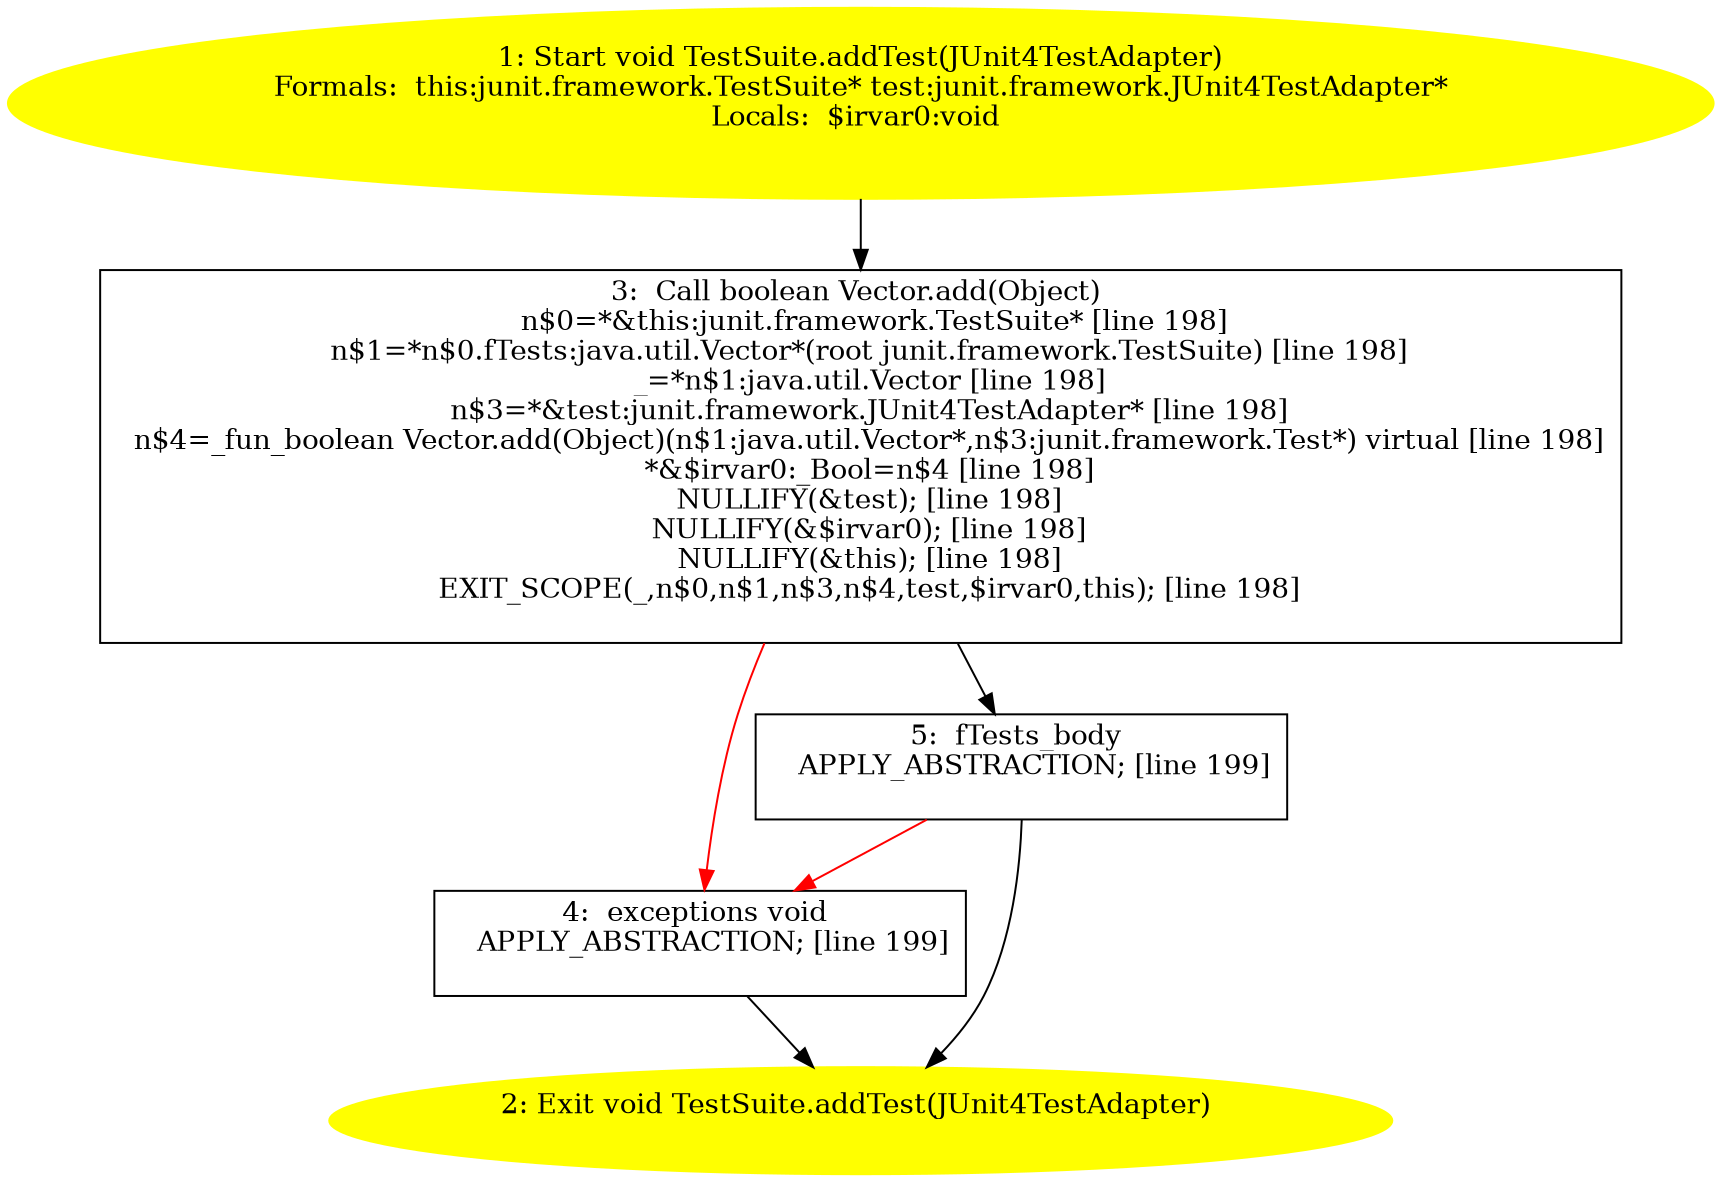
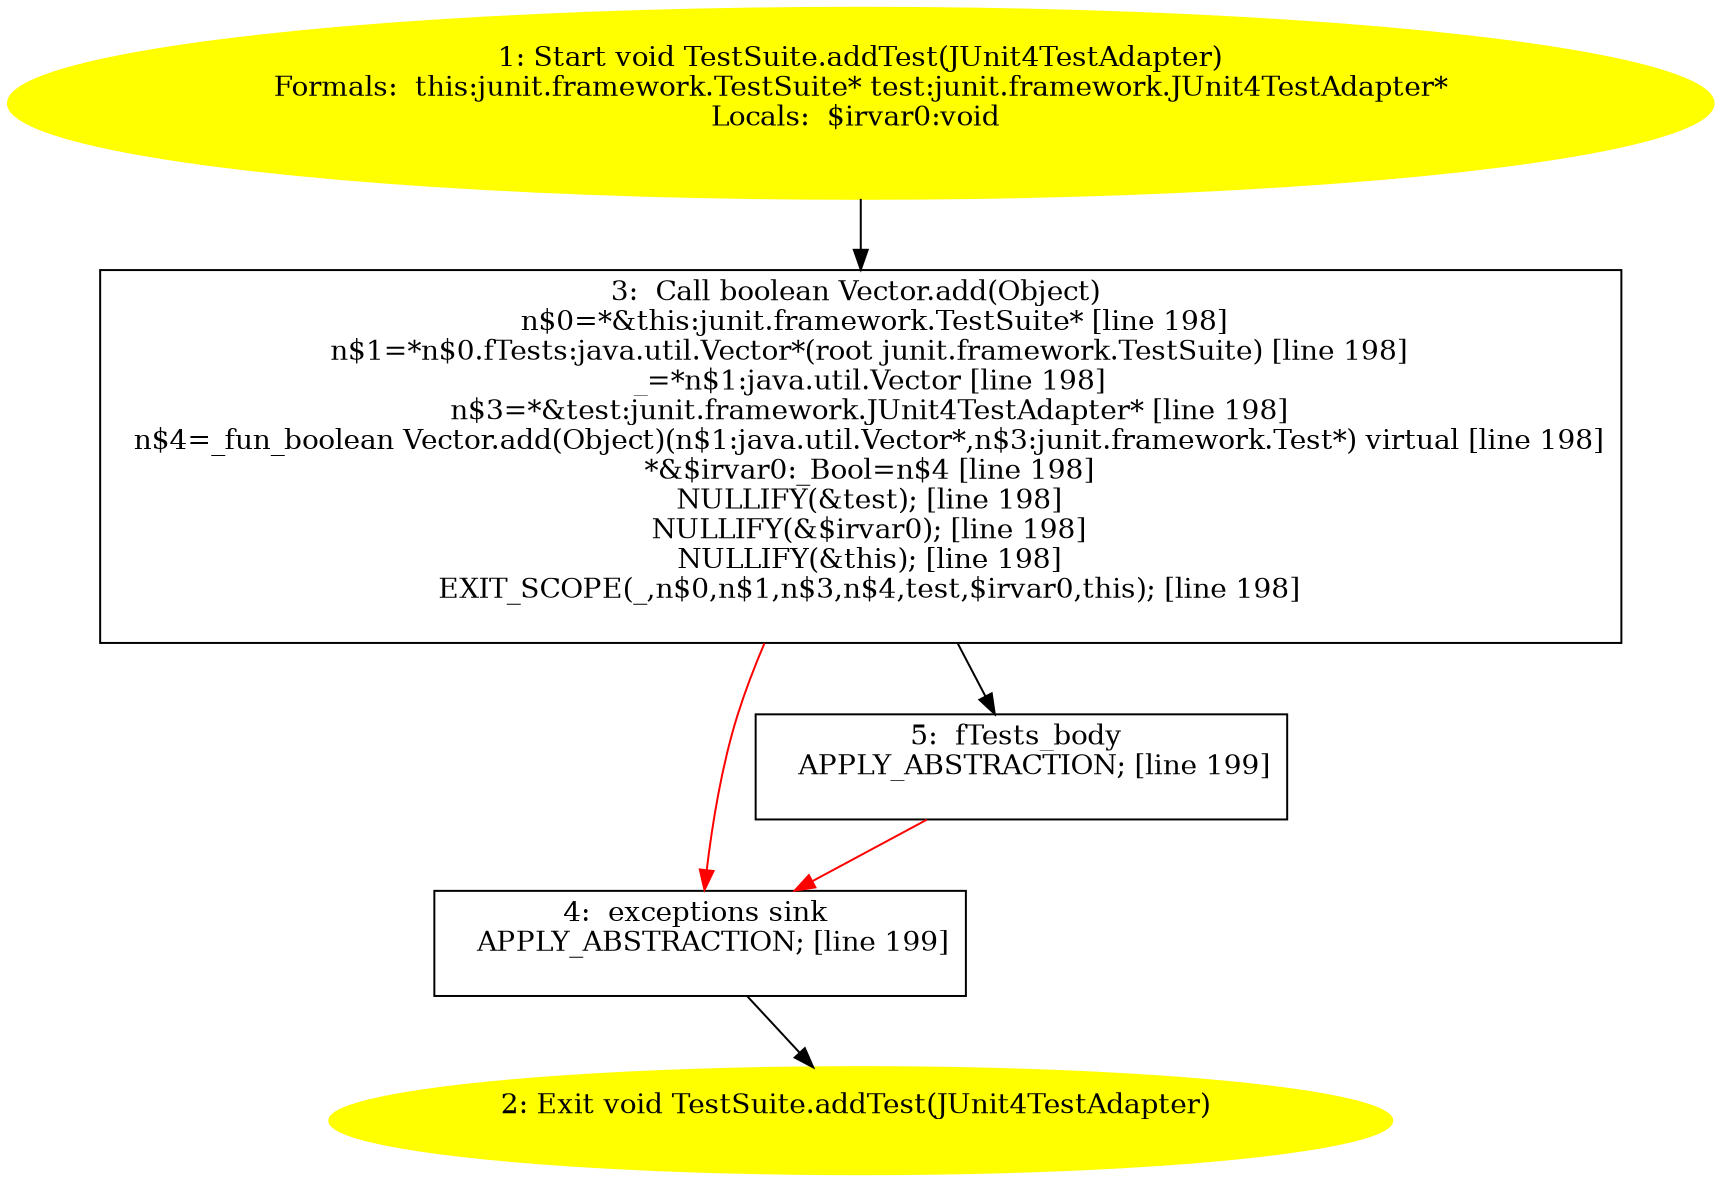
(700, 943) -> (700, 943)
(1004, 944) -> none
